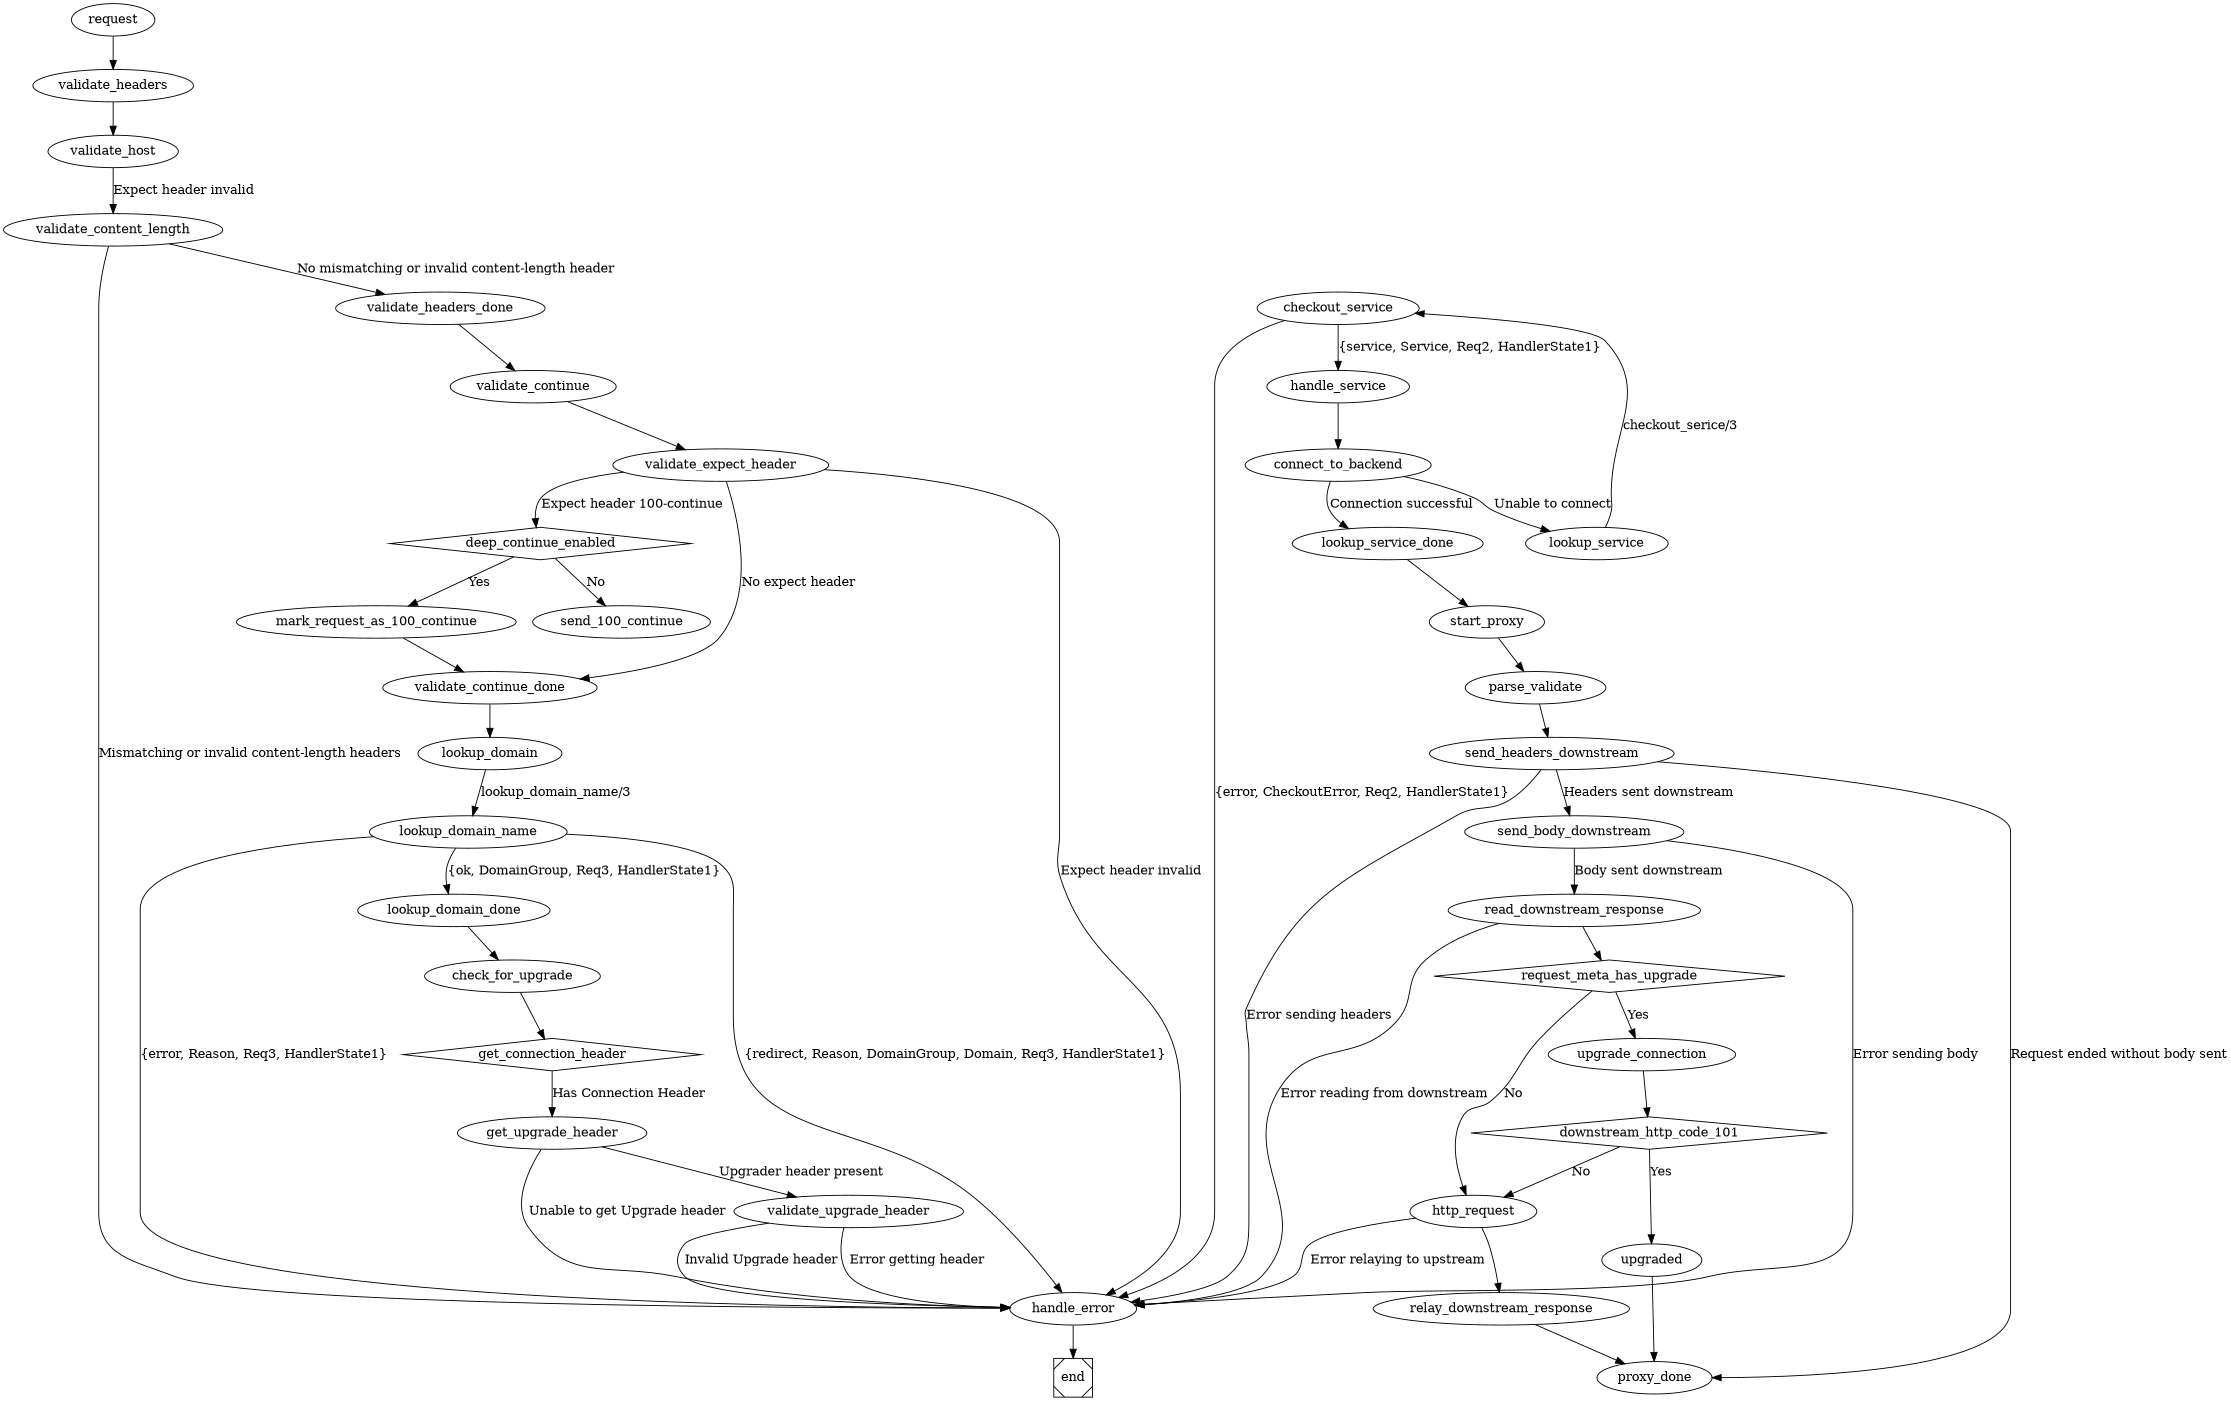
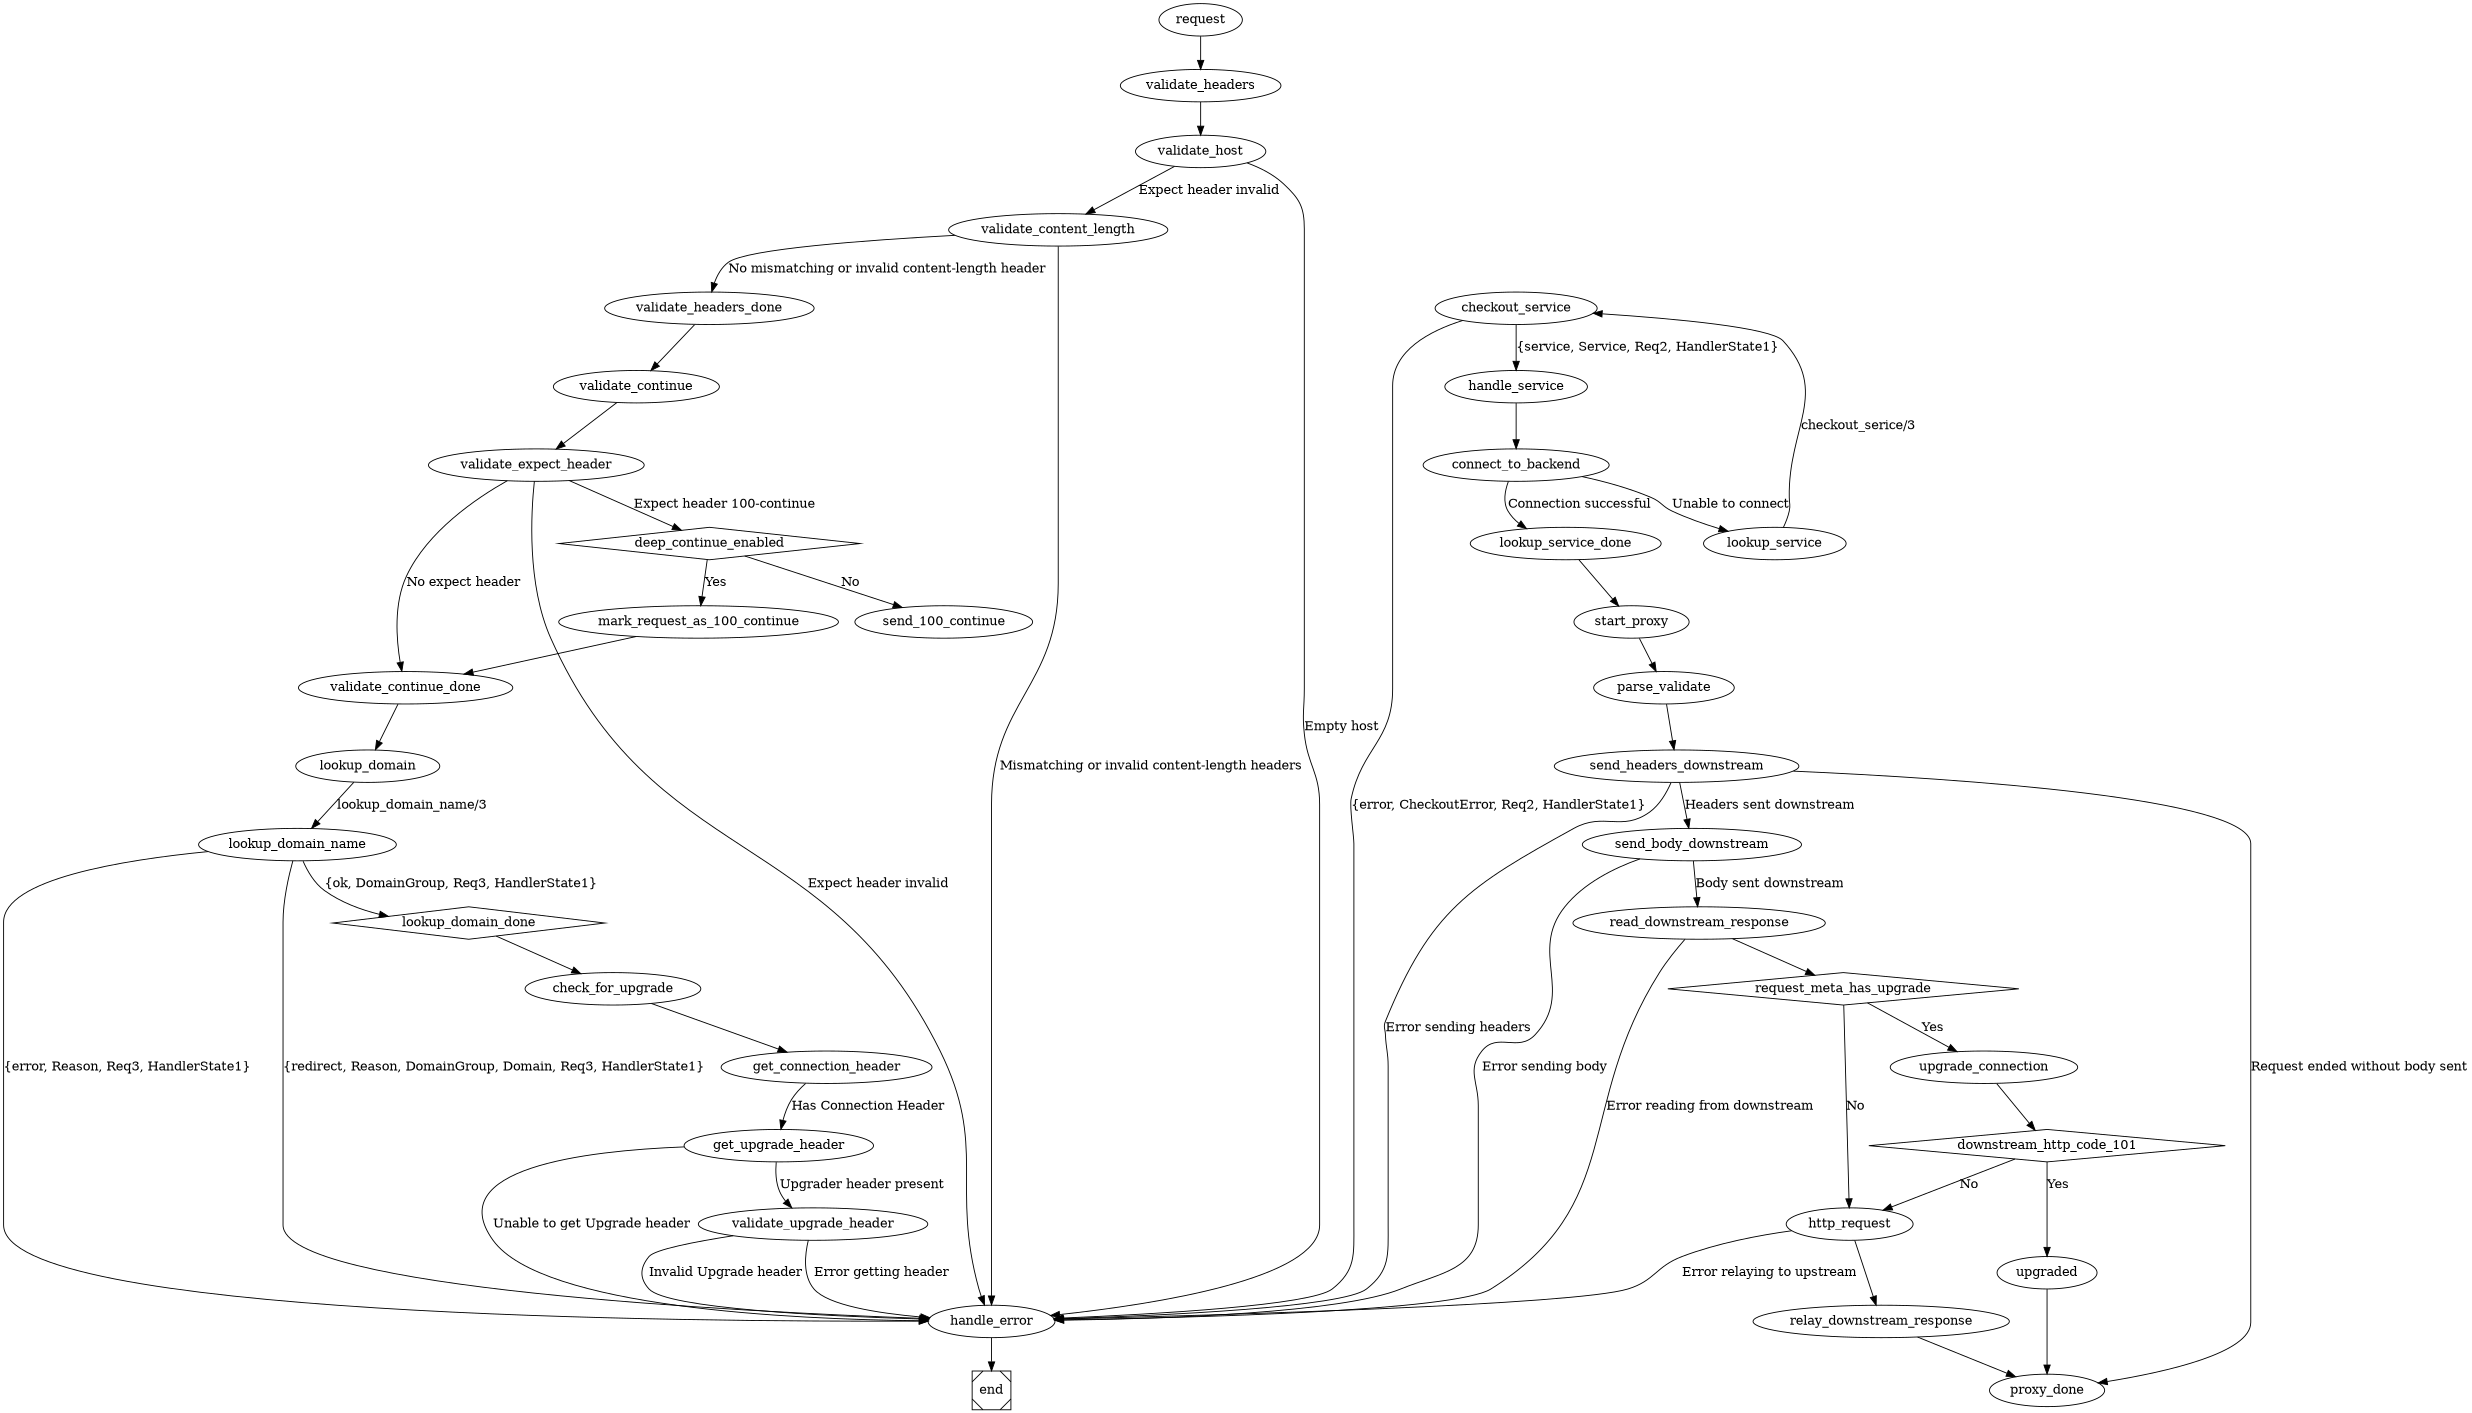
none -> (1320, 822)
(454, 910) -> (469, 923)
(552, 1055) -> (827, 1067)
